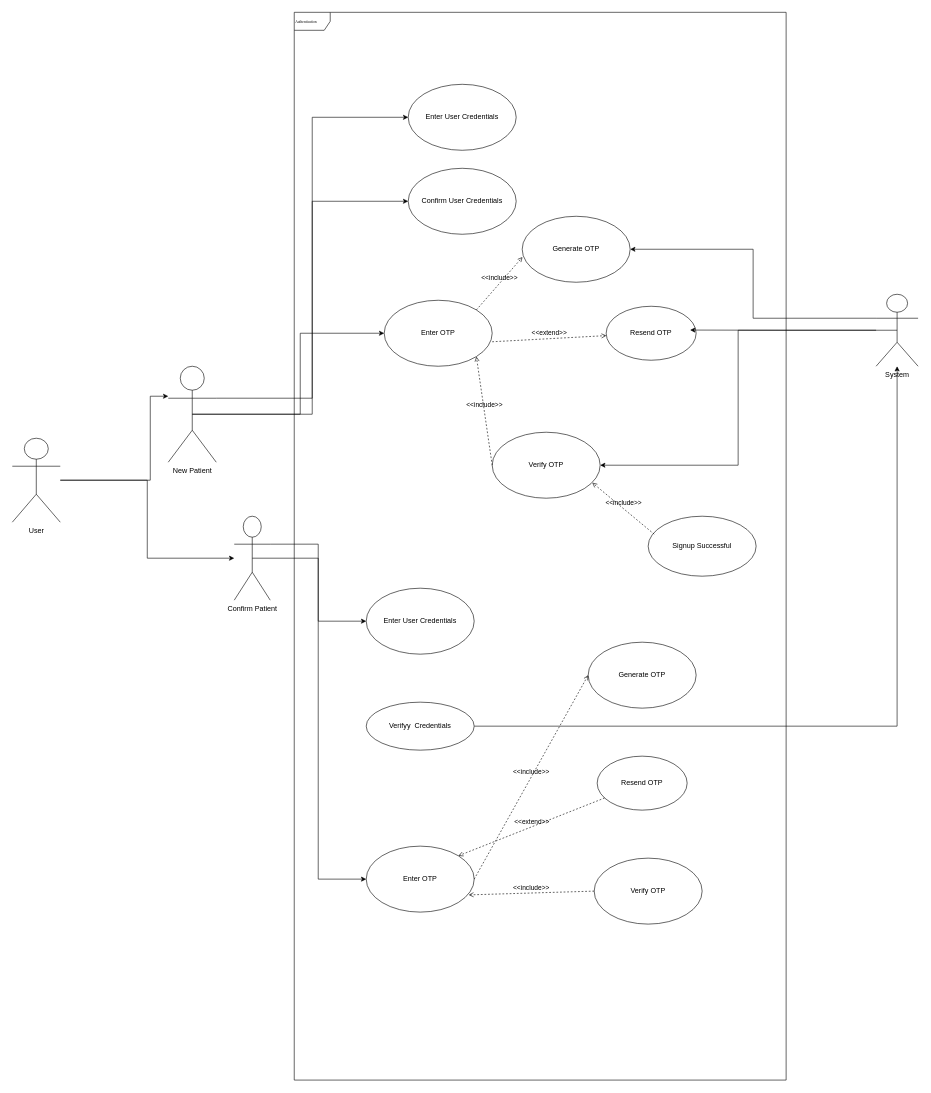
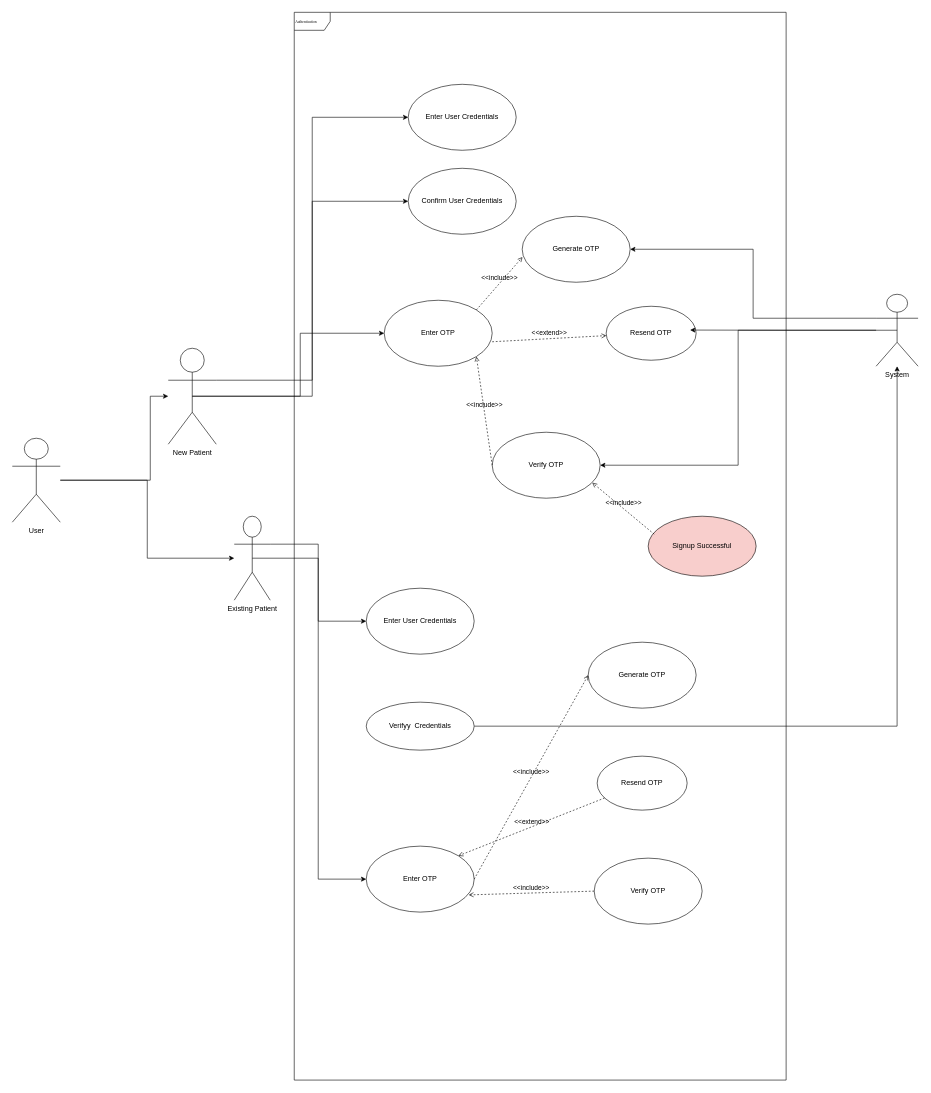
(192, 414) -> (192, 396)
(702, 546) -> (702, 546)
(253, 609) -> (253, 609)
